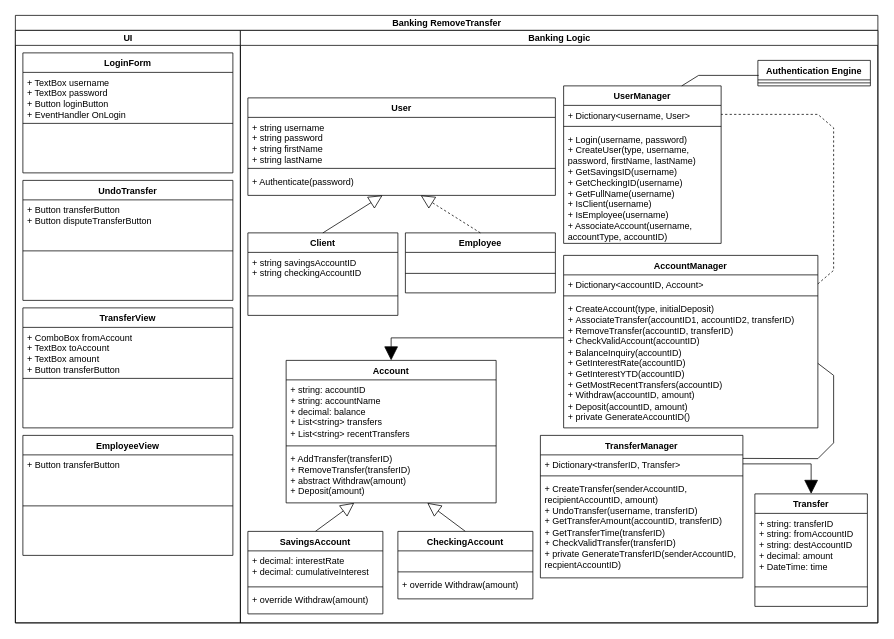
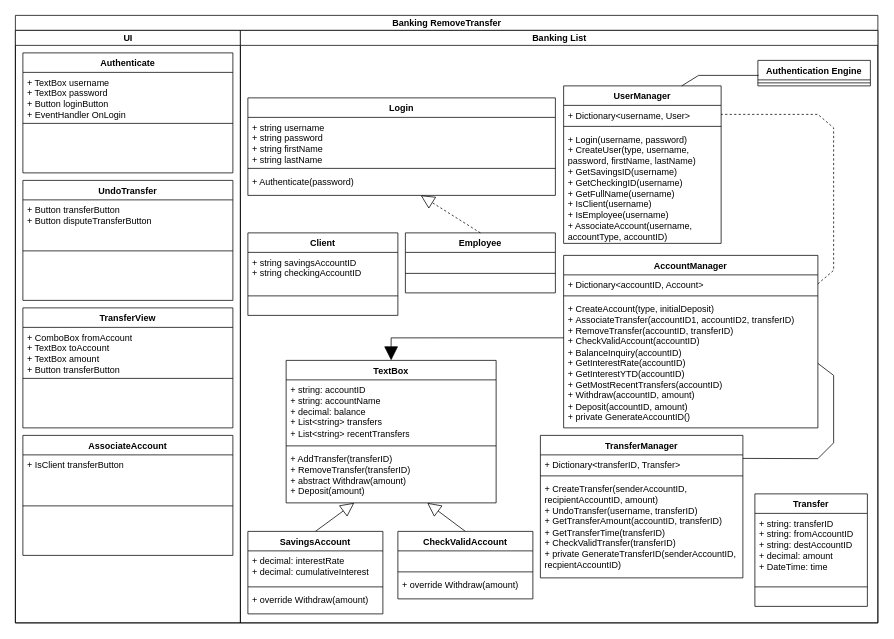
(560, 38) -> (560, 38)
(128, 64) -> (128, 64)
(402, 109) -> (402, 109)
(347, 218) -> none
(391, 371) -> (391, 371)
(128, 446) -> (128, 446)
(83, 466) -> (86, 466)
(811, 478) -> none
(465, 542) -> (465, 542)
